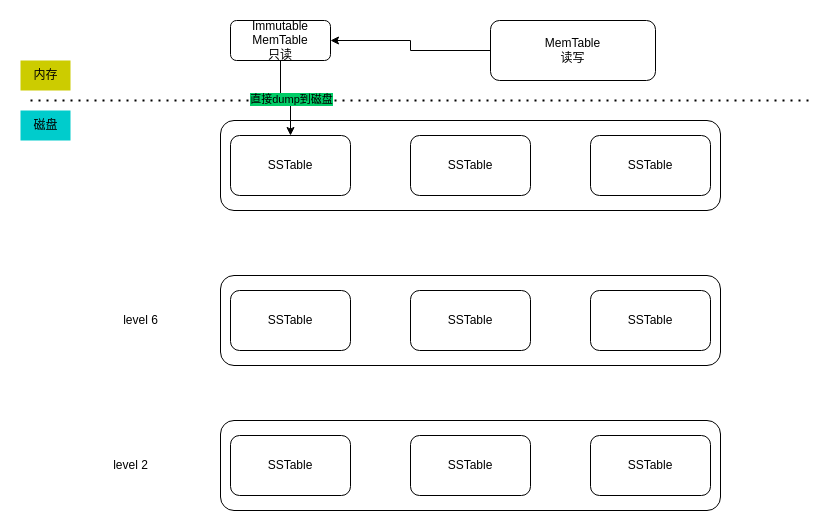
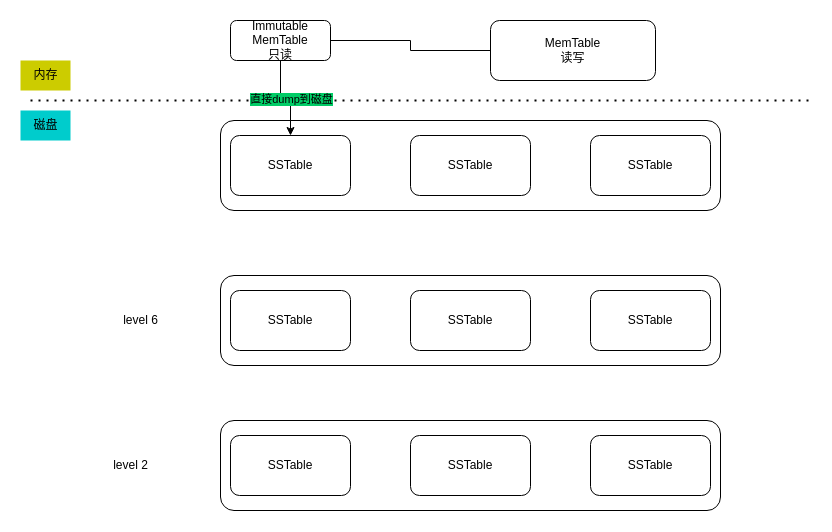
(338, 41) -> (336, 41)
